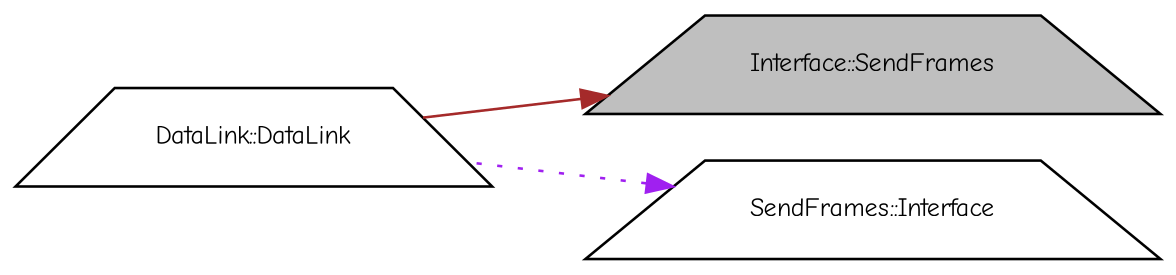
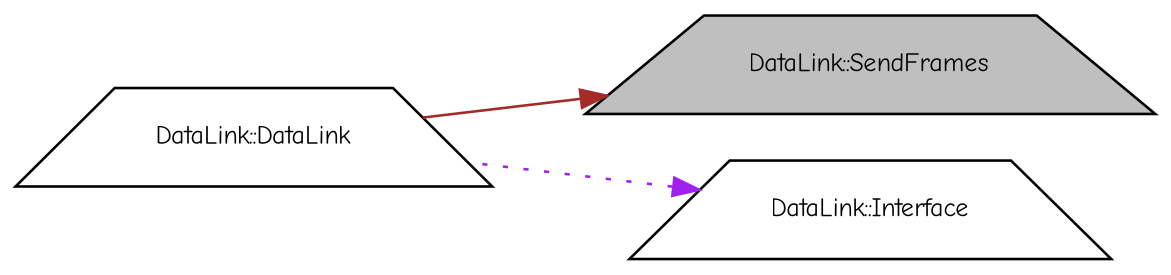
(873, 65) -> (870, 65)
(873, 210) -> (870, 210)
